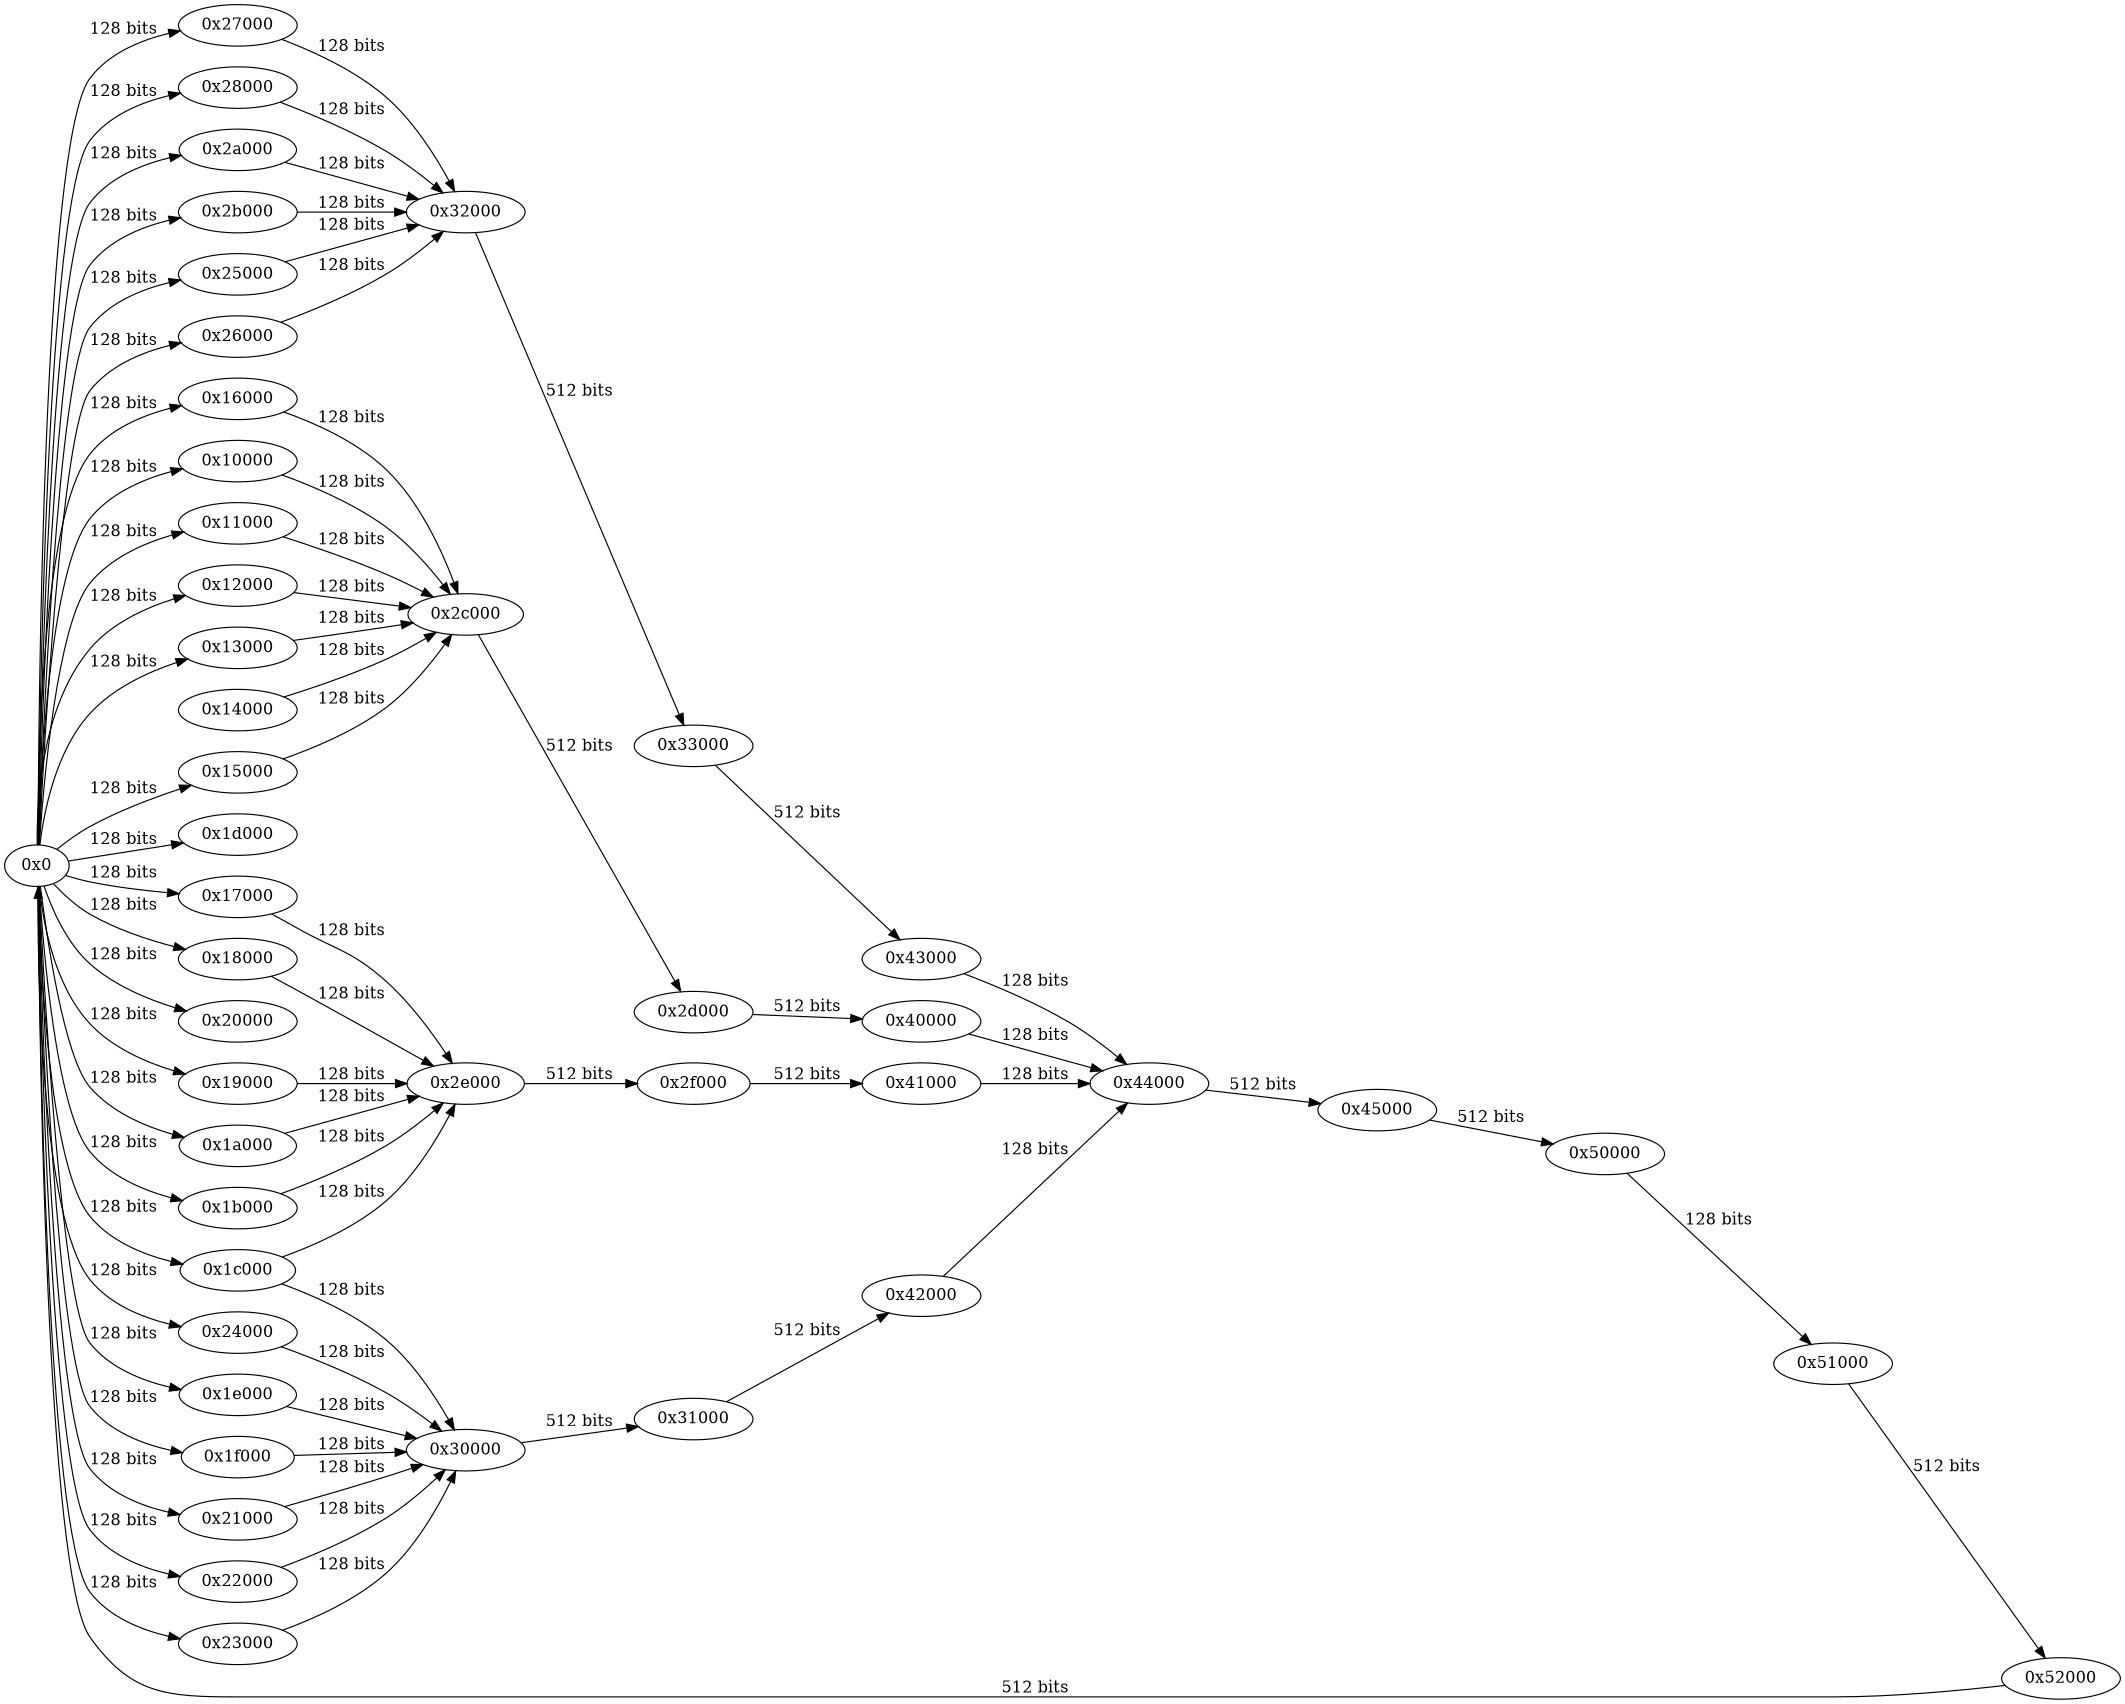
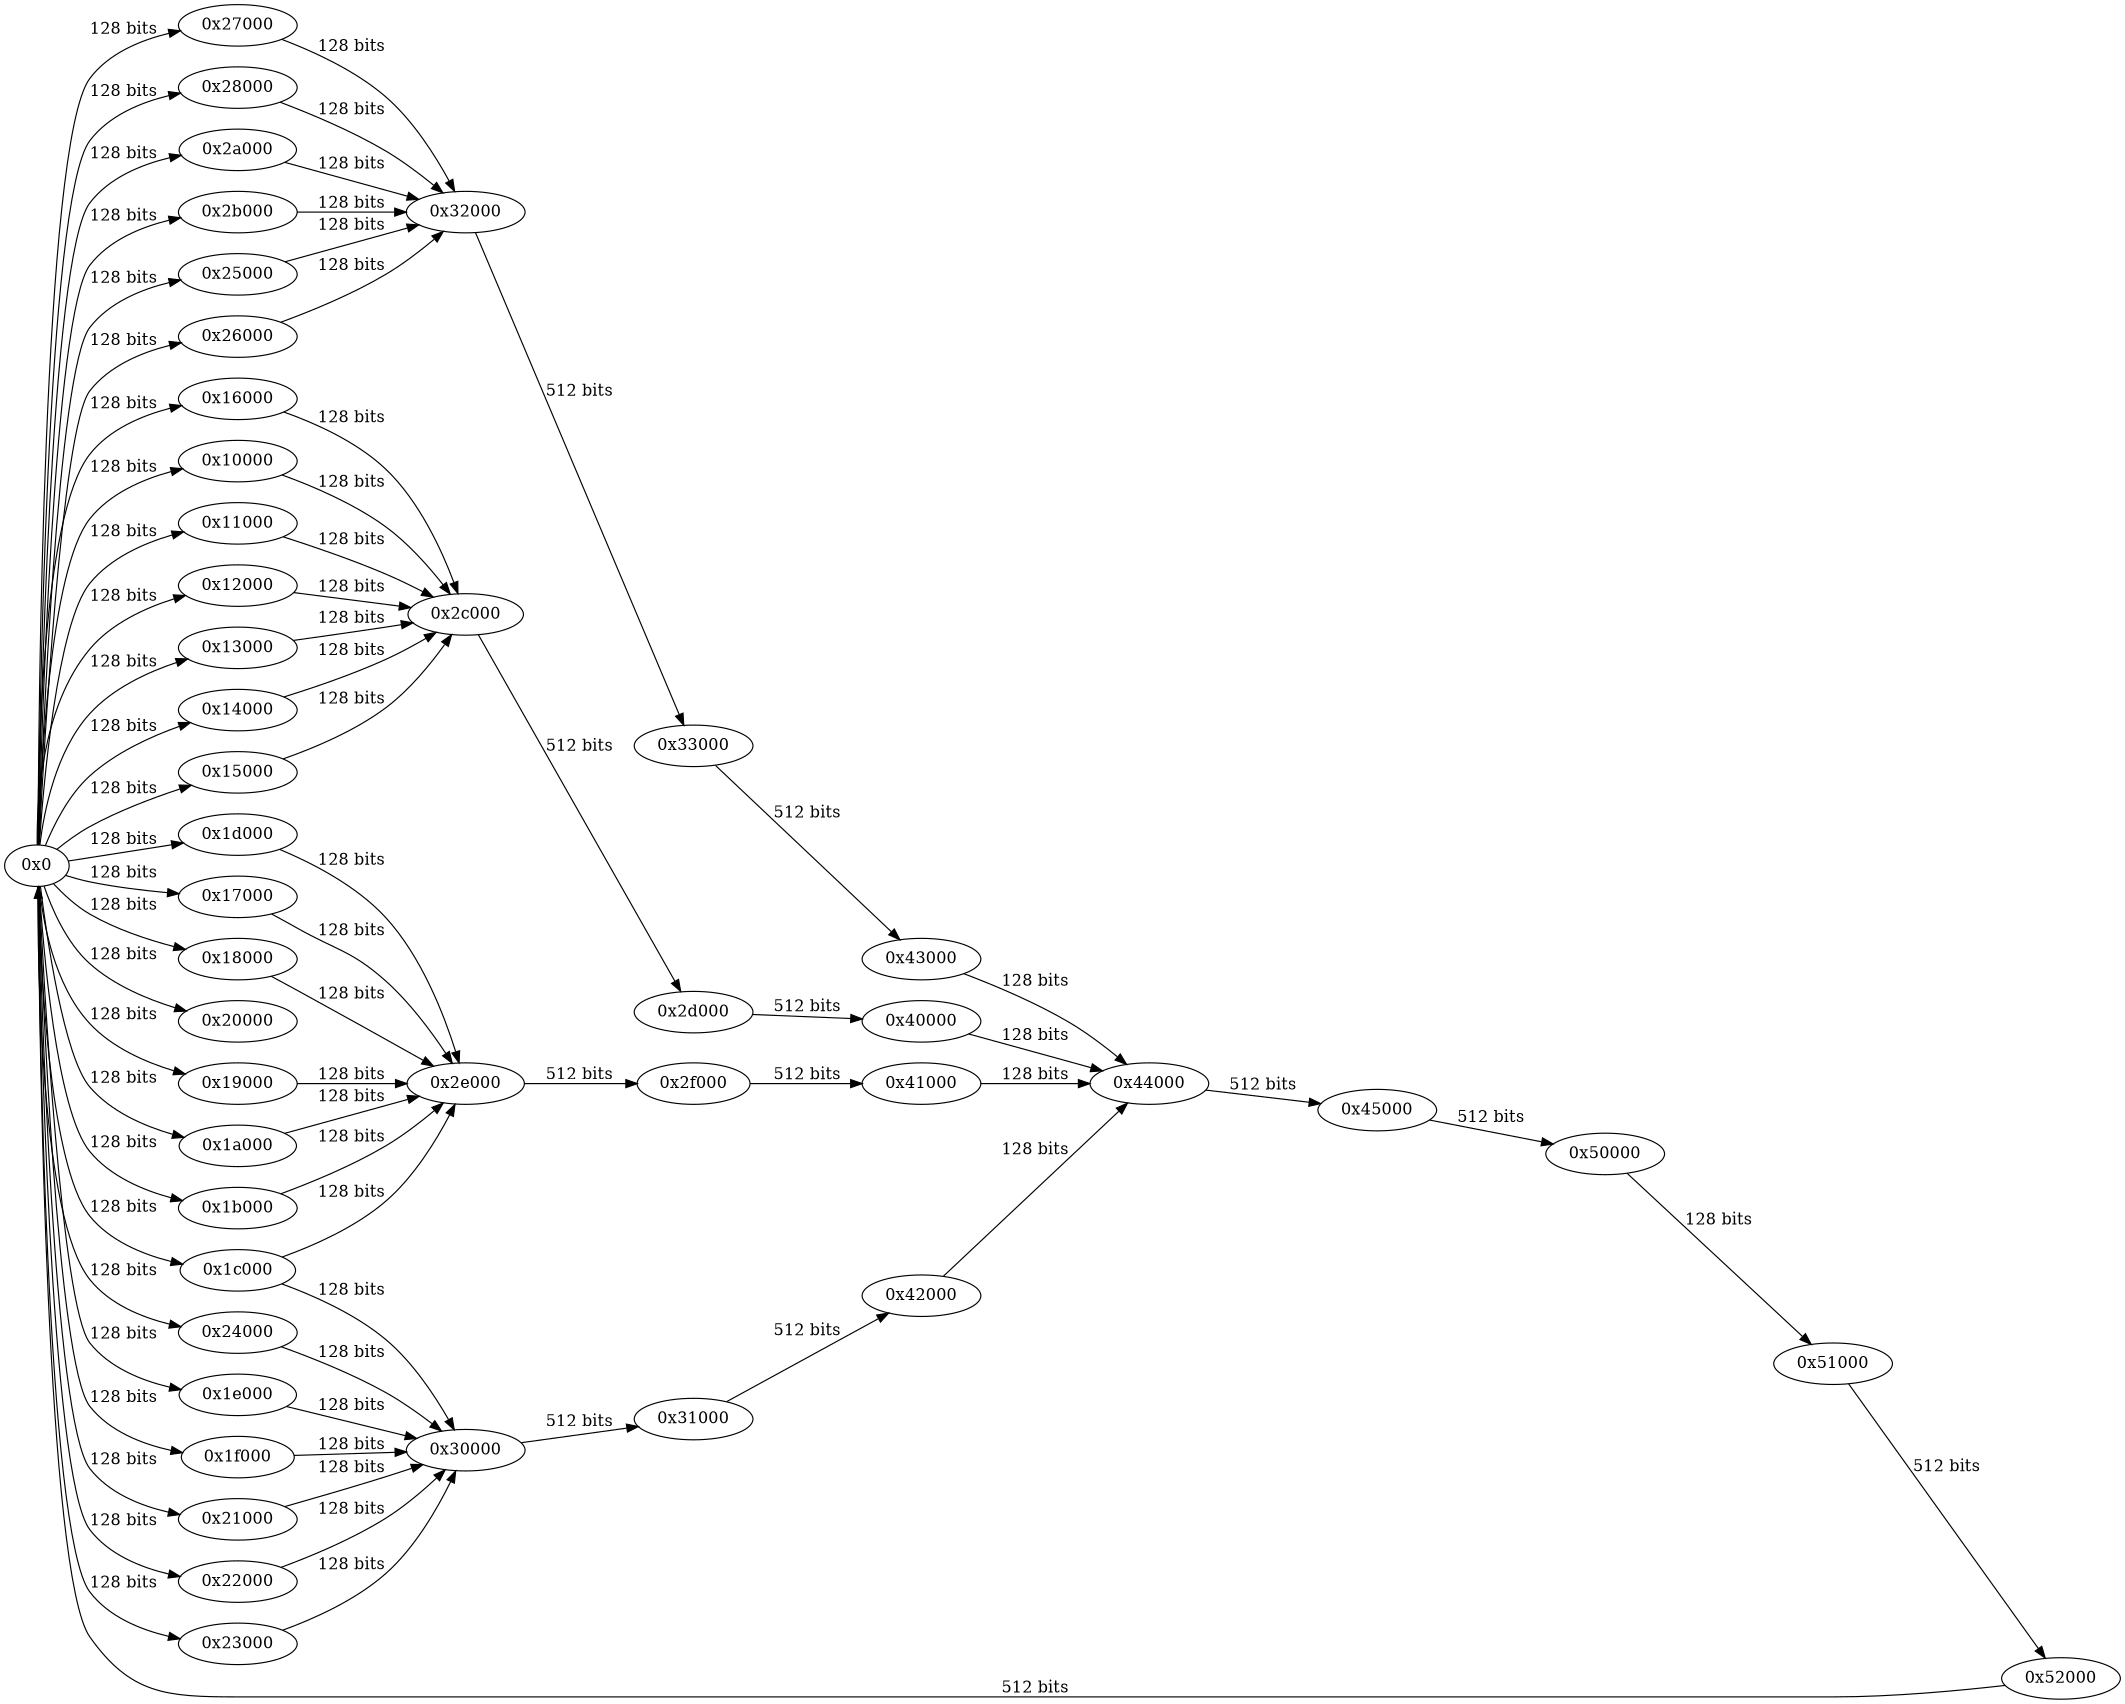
none -> (97, 769)
none -> (394, 927)
